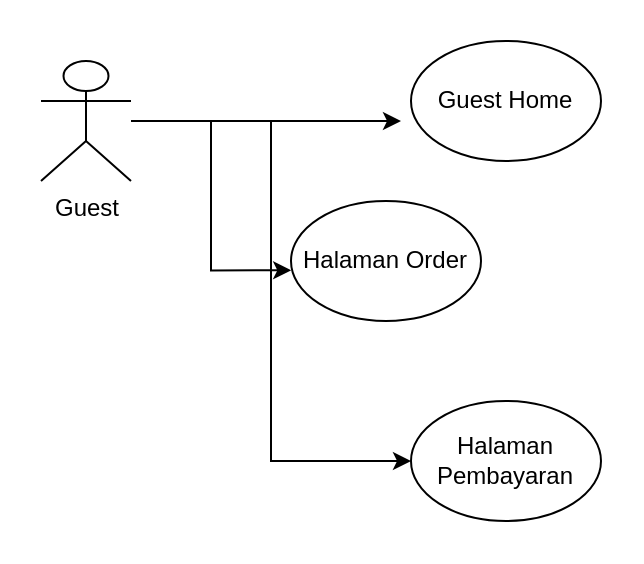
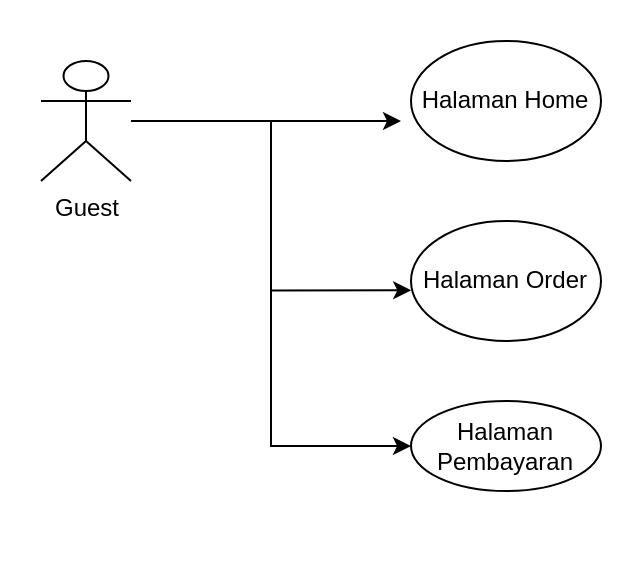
(506, 101) -> (506, 101)
(386, 261) -> (506, 281)
(506, 461) -> (506, 446)
